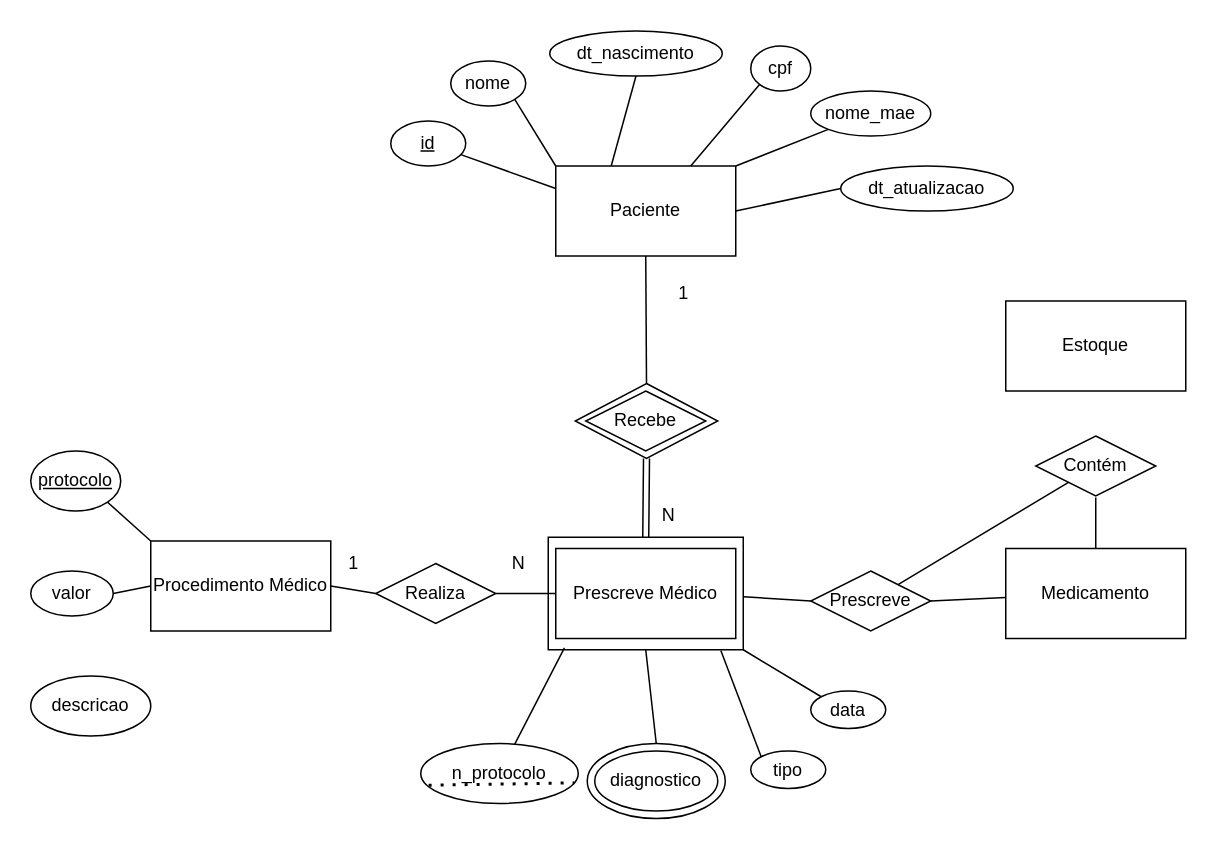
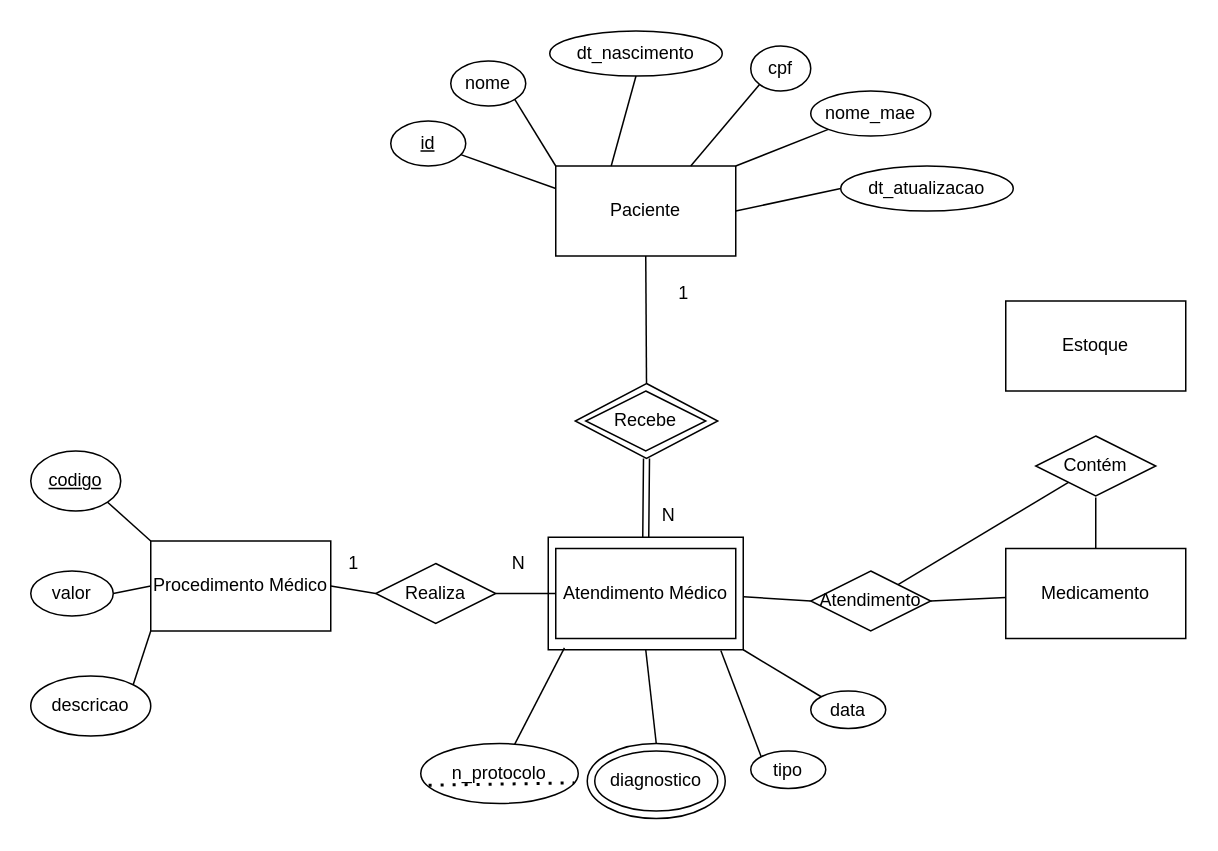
(76, 481) -> (76, 481)
(646, 593) -> (646, 593)
(871, 601) -> (871, 601)
none -> (142, 658)
